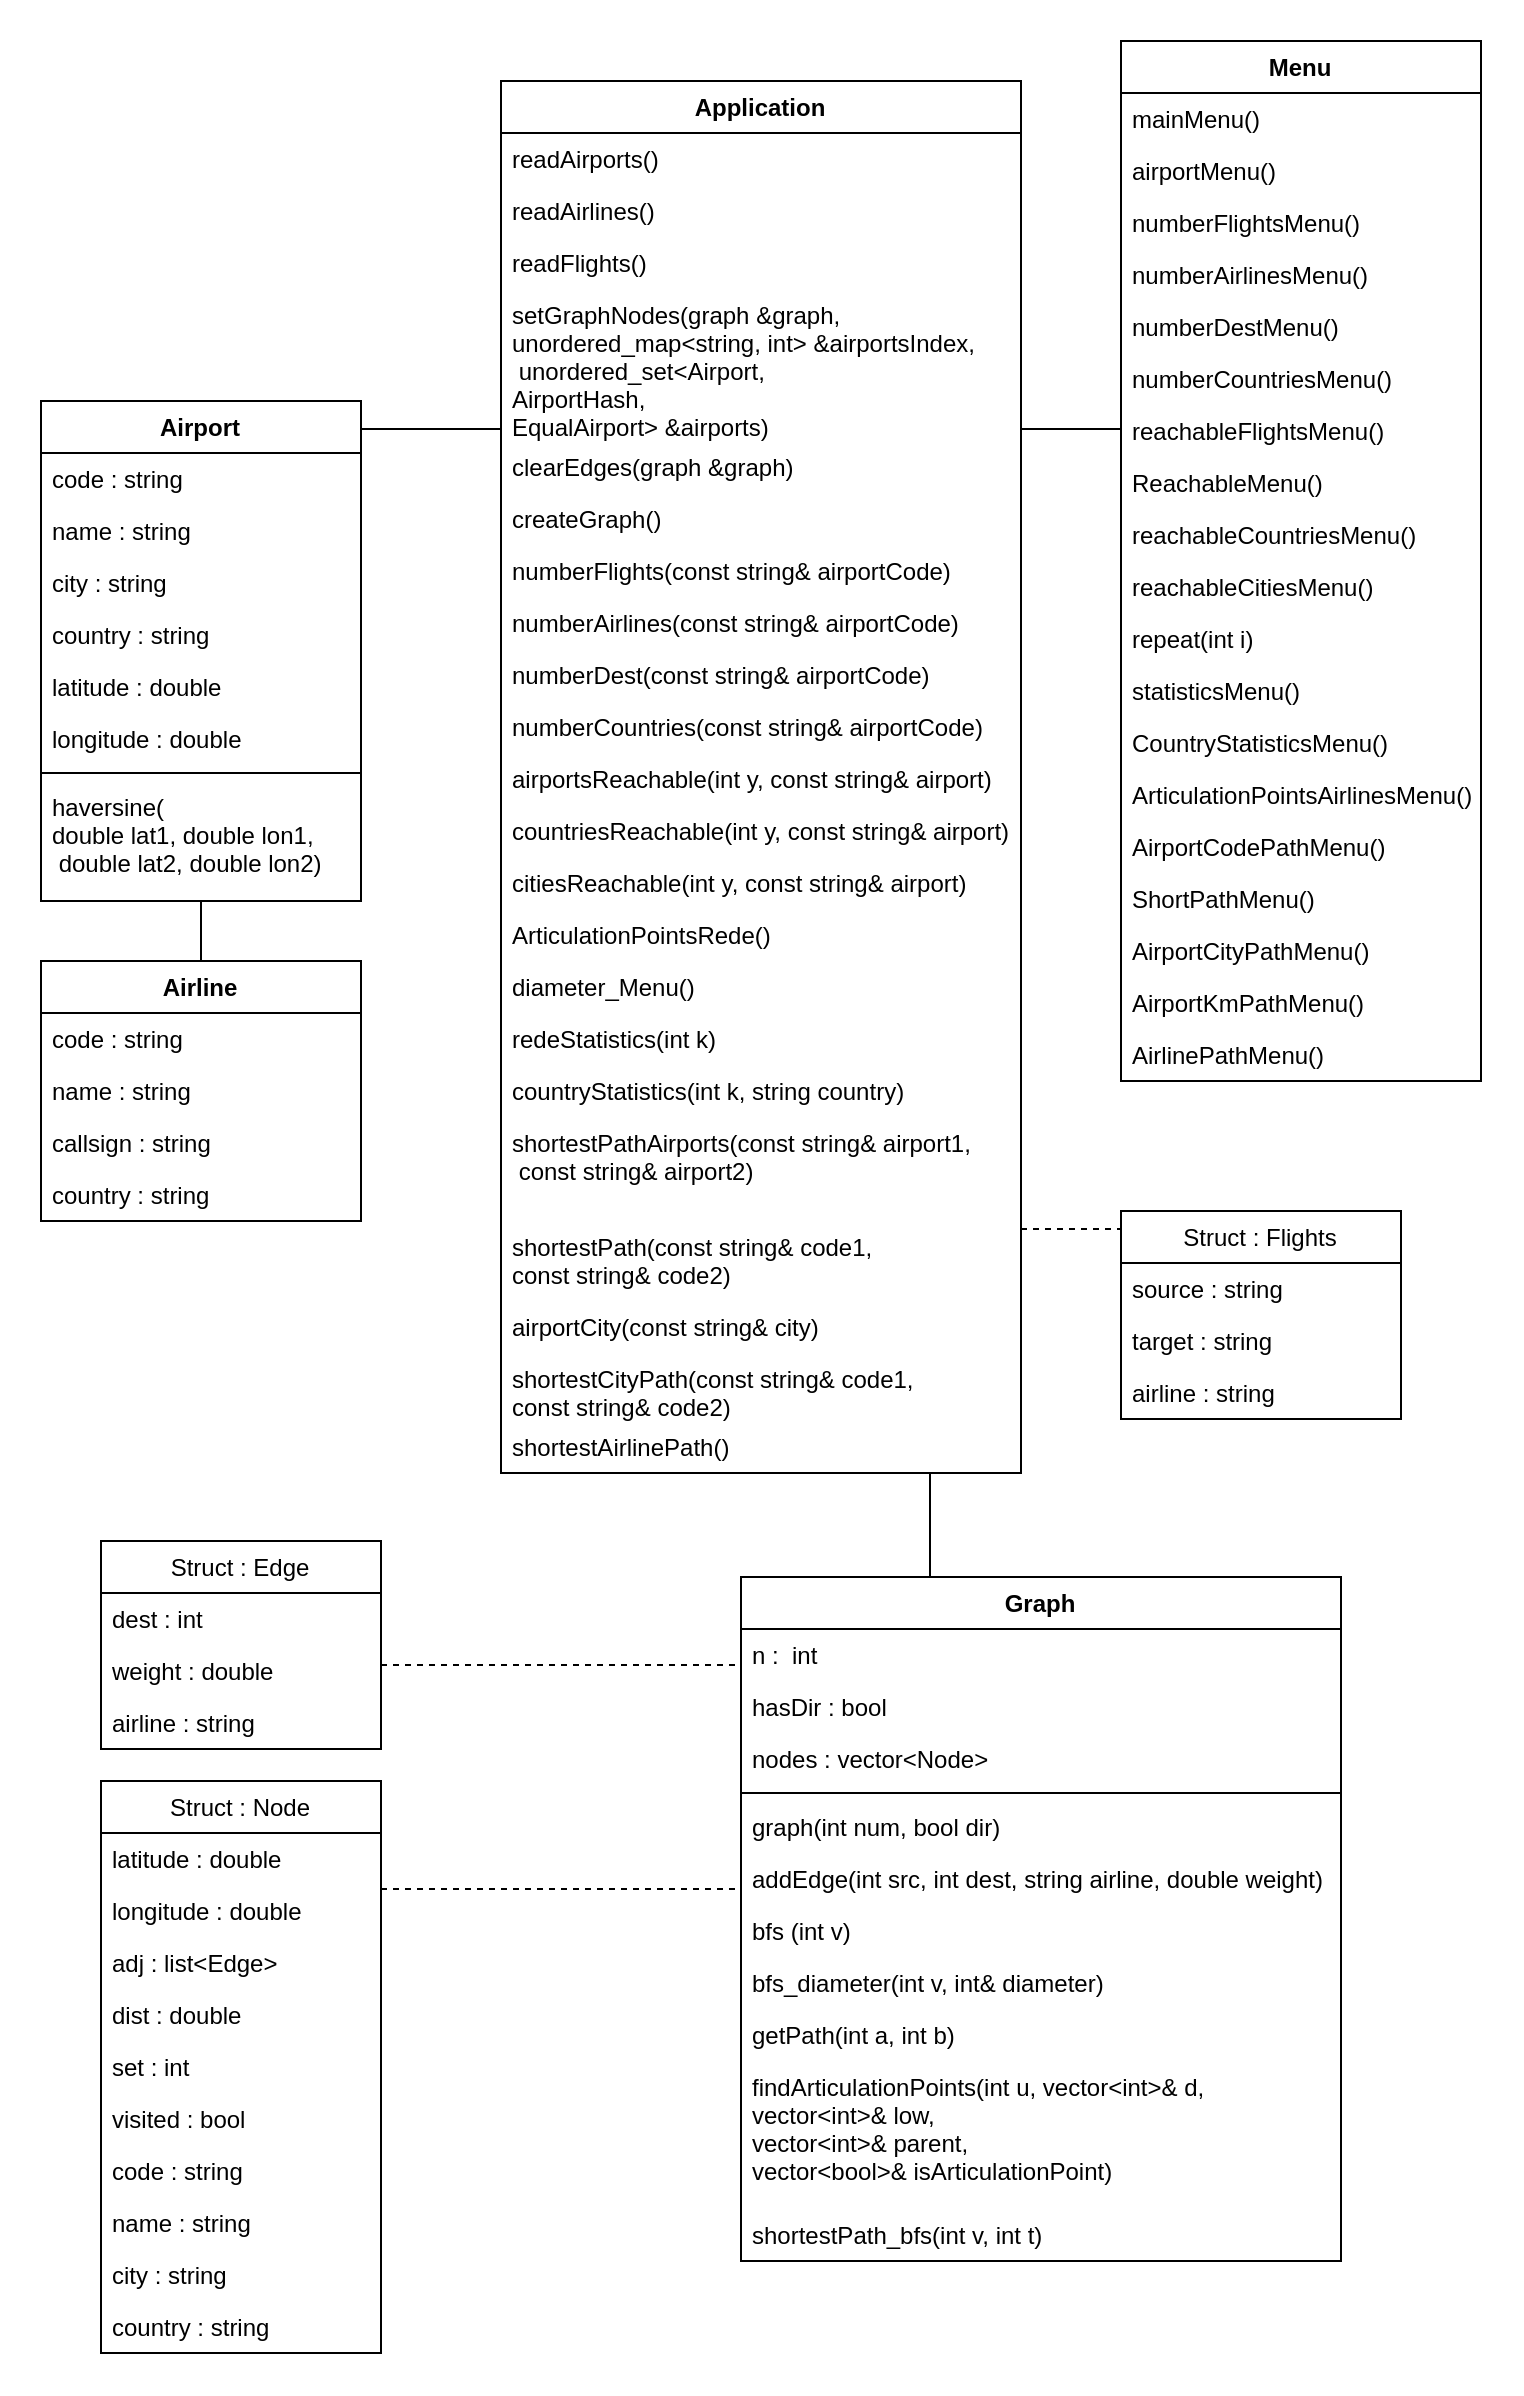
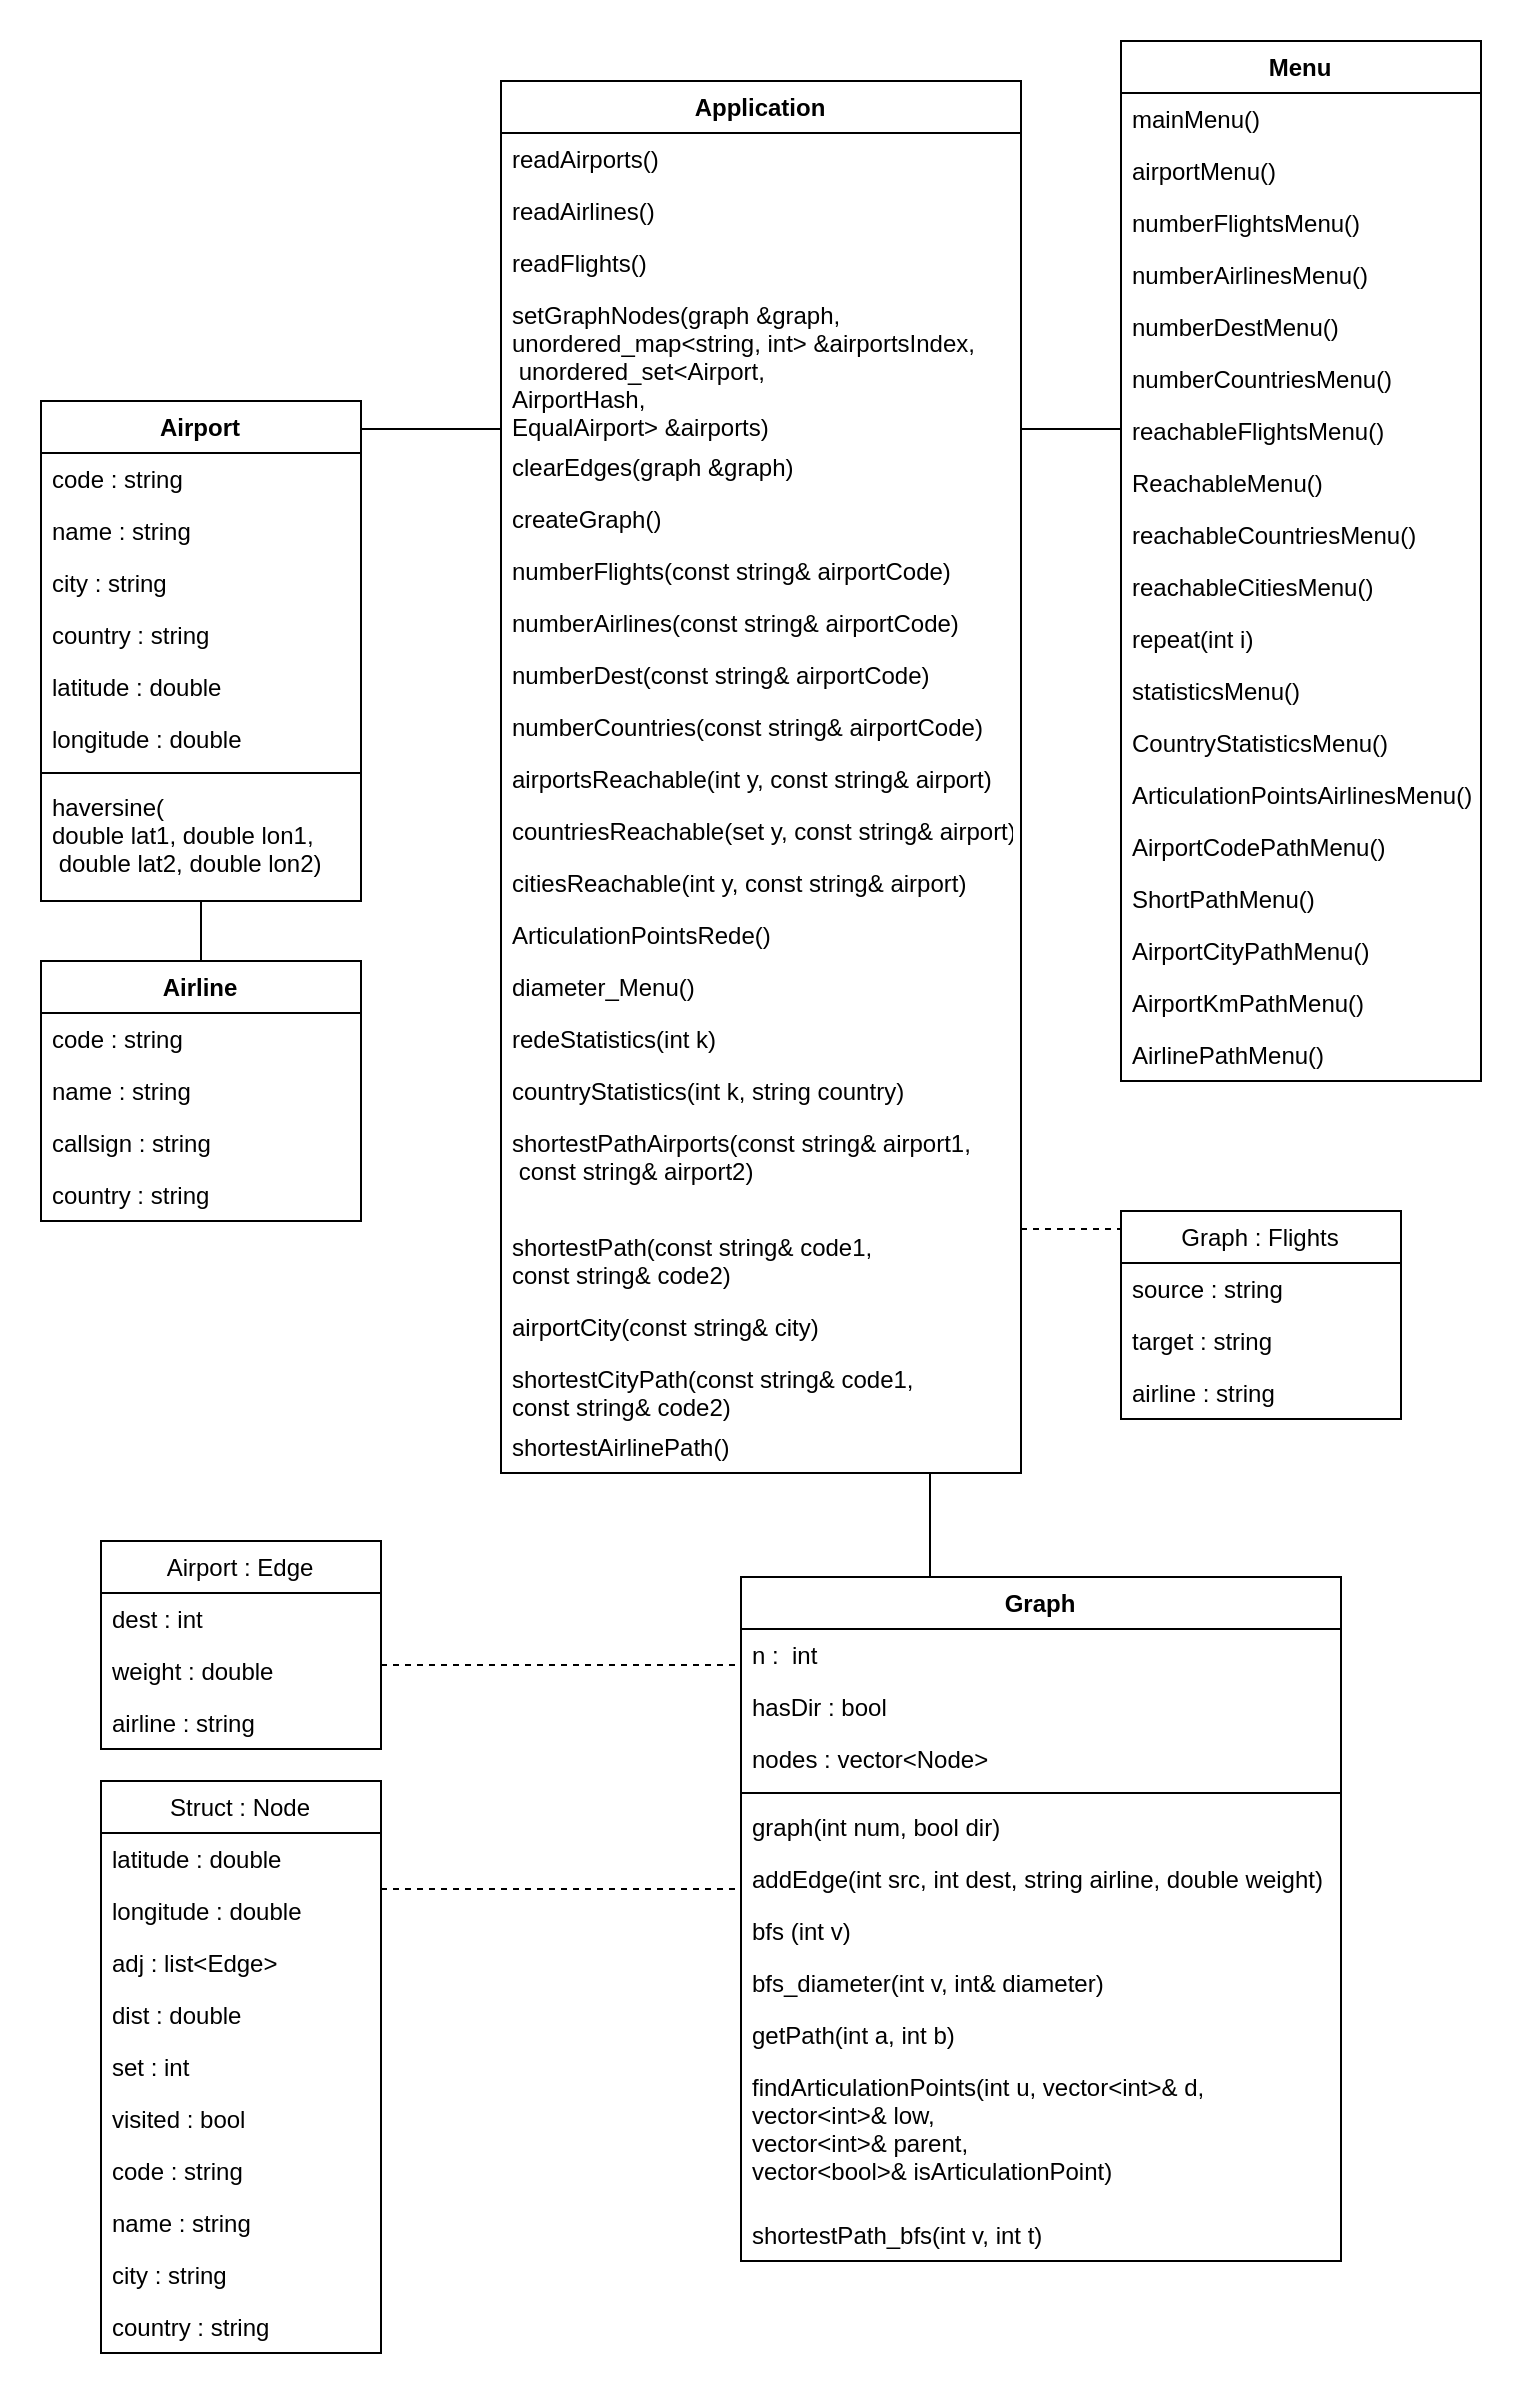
(803, 832) -> (806, 832)
(1260, 1238) -> (1260, 1238)
(240, 1568) -> (240, 1568)
